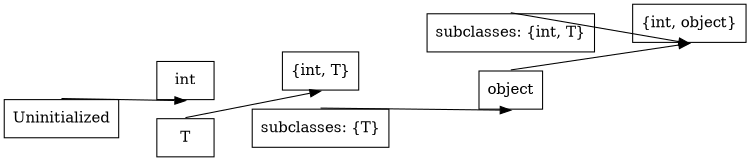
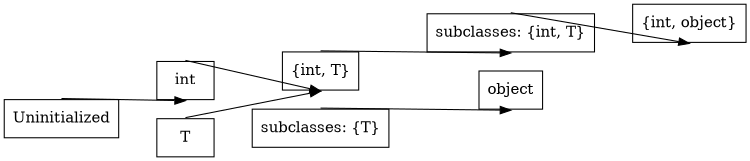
none -> (410, 52)
(595, 57) -> none
none -> (248, 75)
